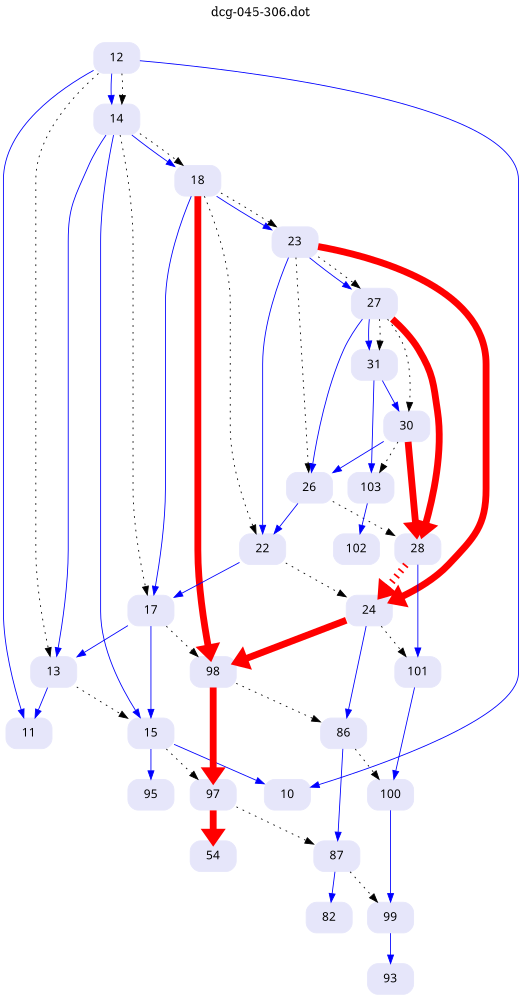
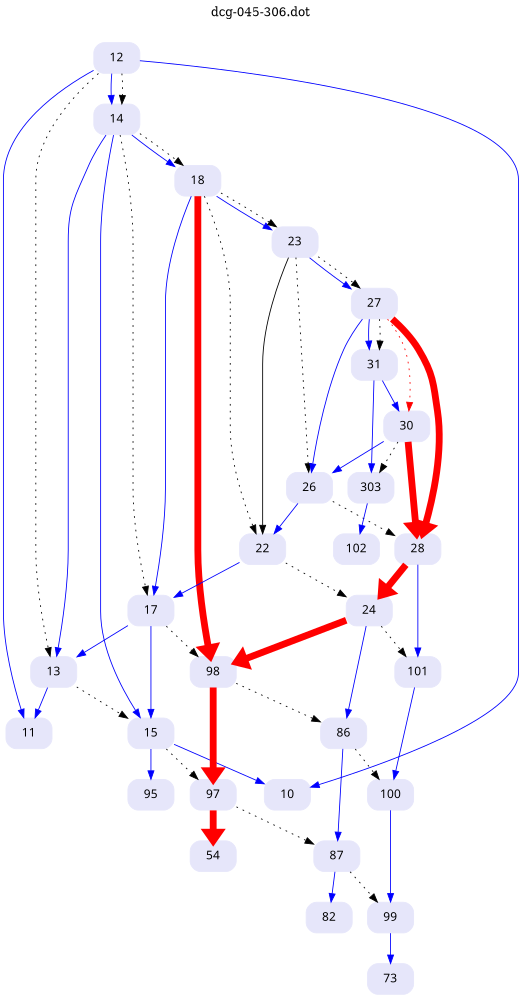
(407, 358) -> (407, 358)
(486, 389) -> none
(263, 390) -> (263, 390)
(371, 488) -> (371, 488)
(396, 577) -> (396, 577)
(391, 979) -> (391, 979)
